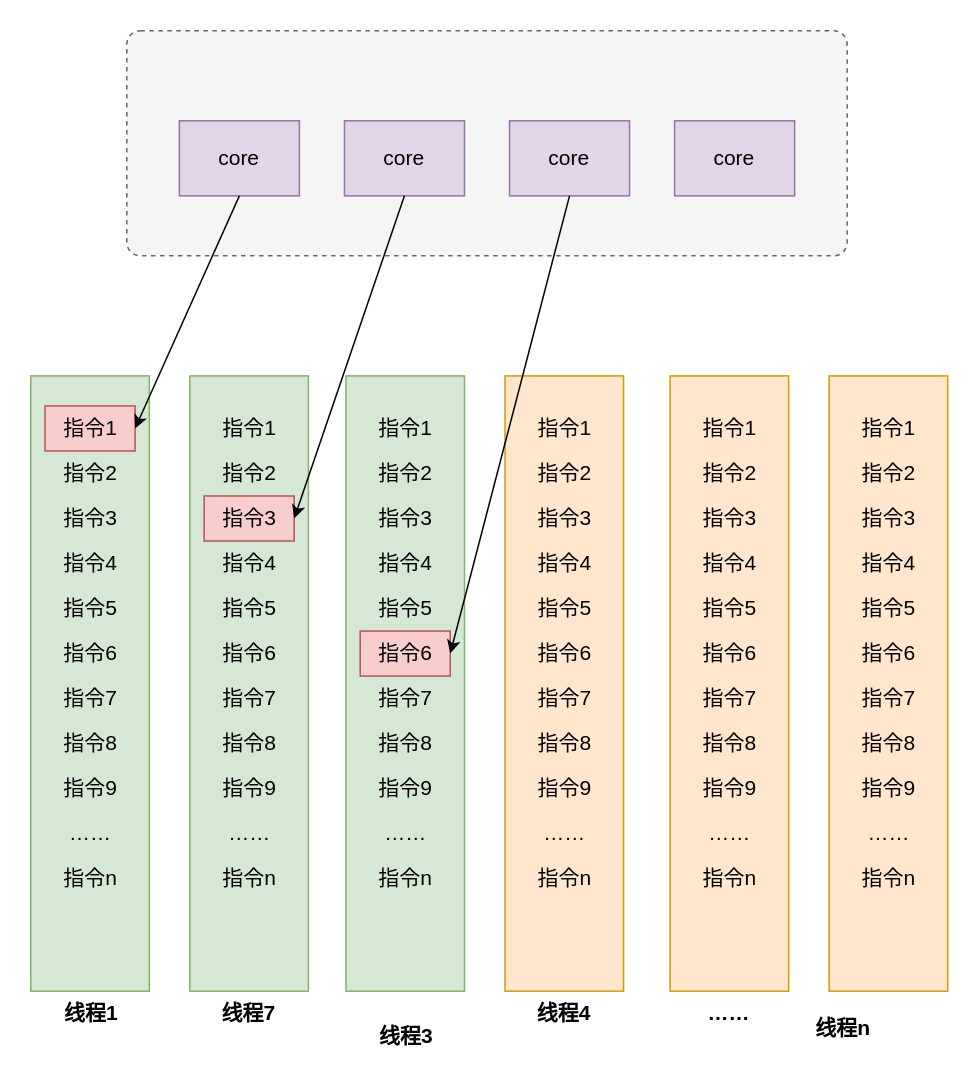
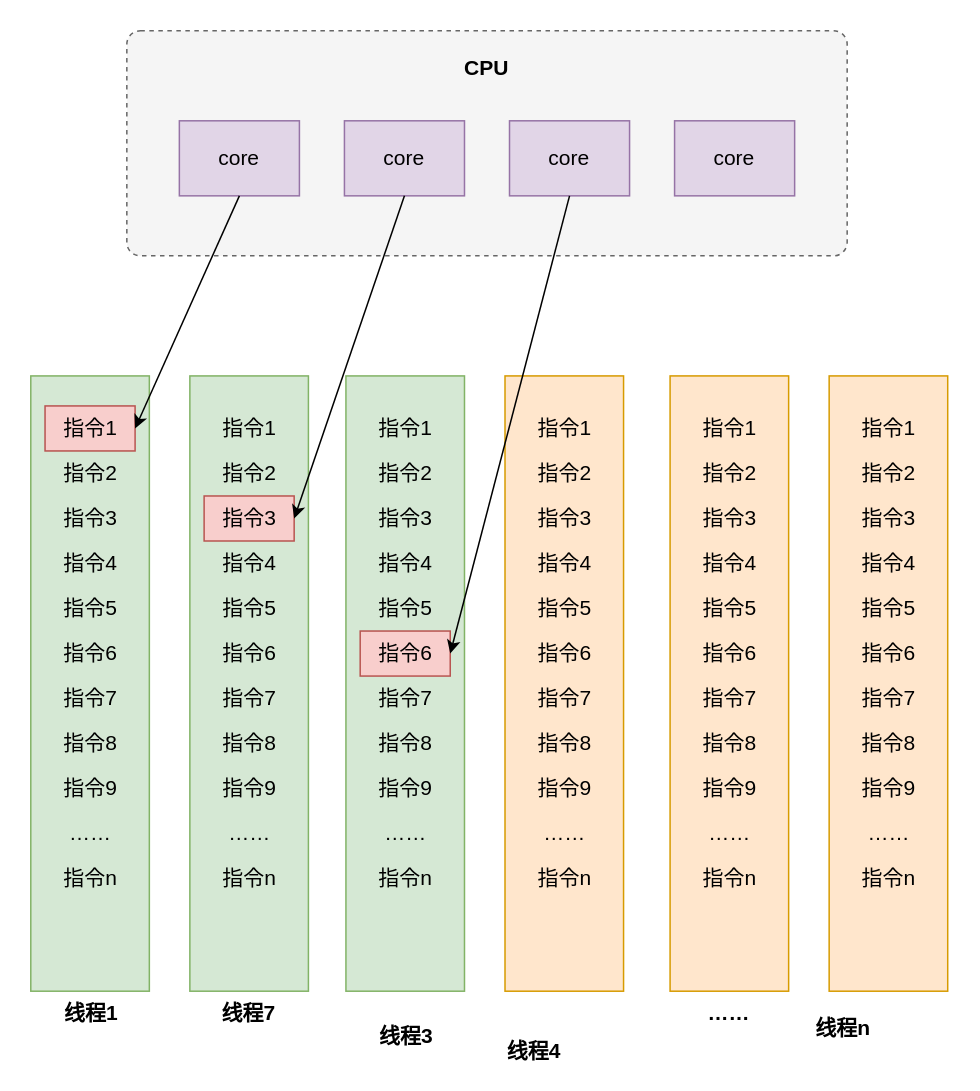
none -> (487, 68)
(564, 1013) -> (534, 1051)
